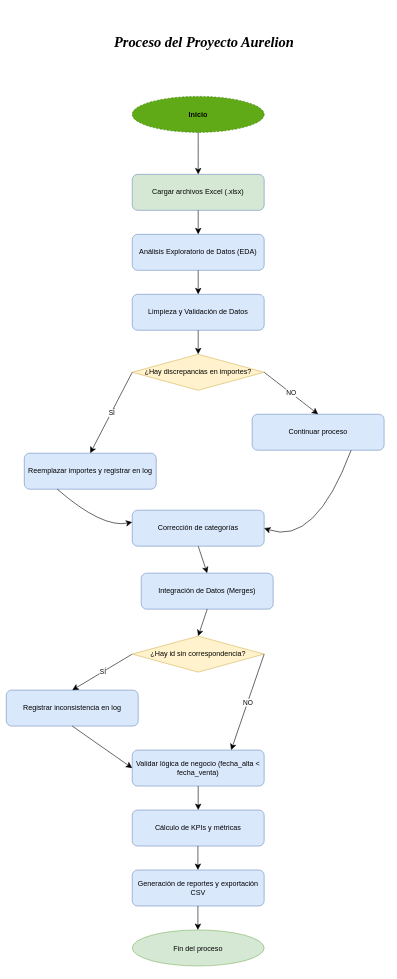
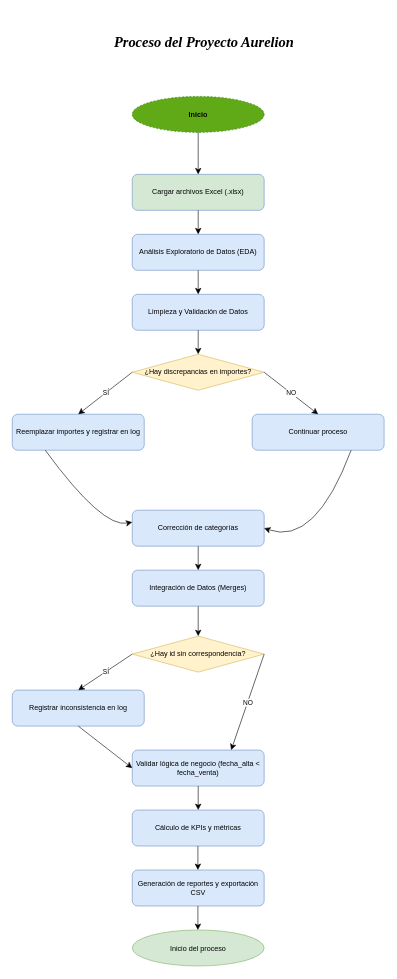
(90, 471) -> (78, 432)
(207, 591) -> (198, 588)
(72, 708) -> (78, 708)
(198, 949) -> (198, 949)
